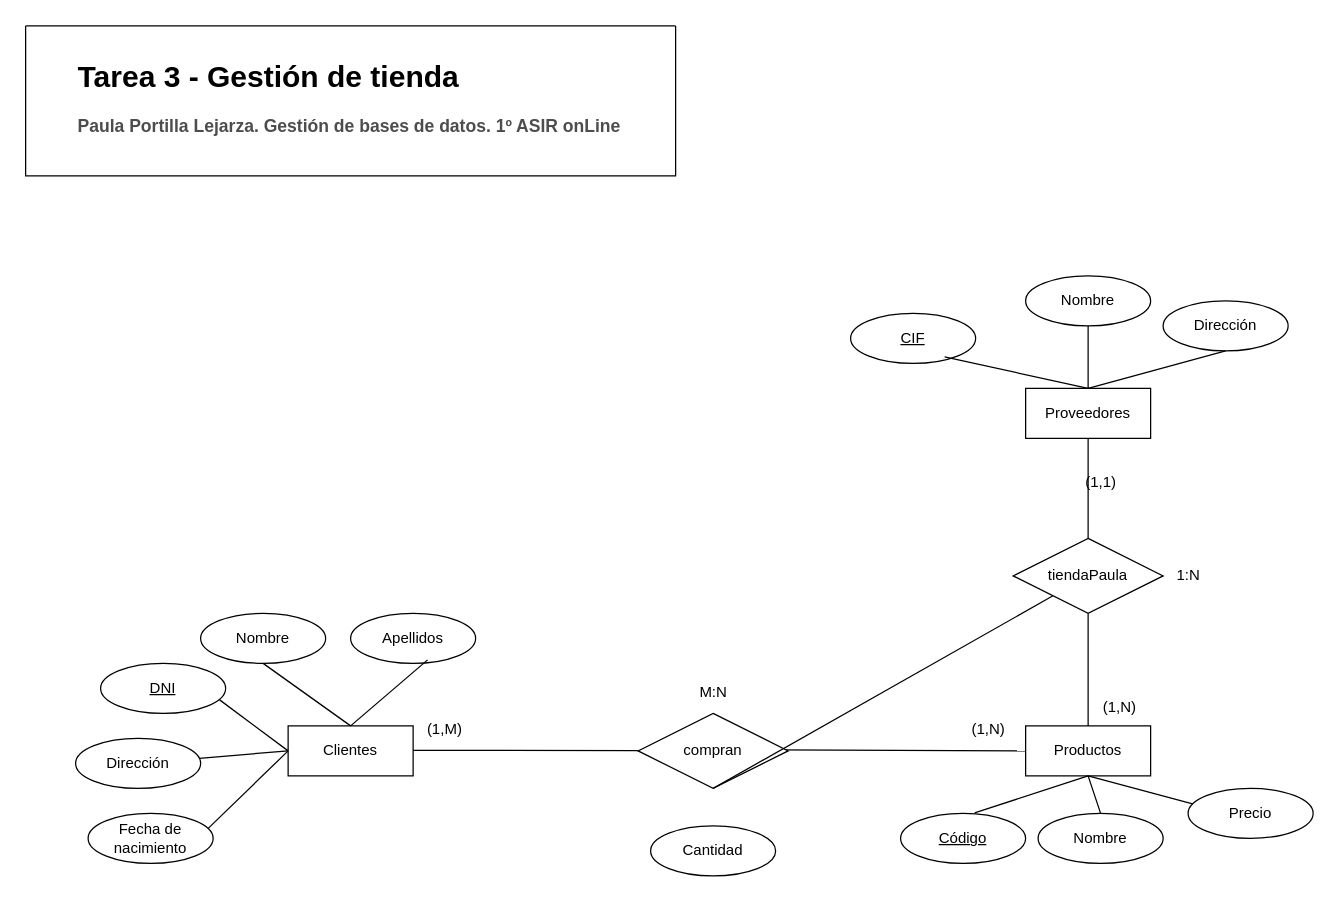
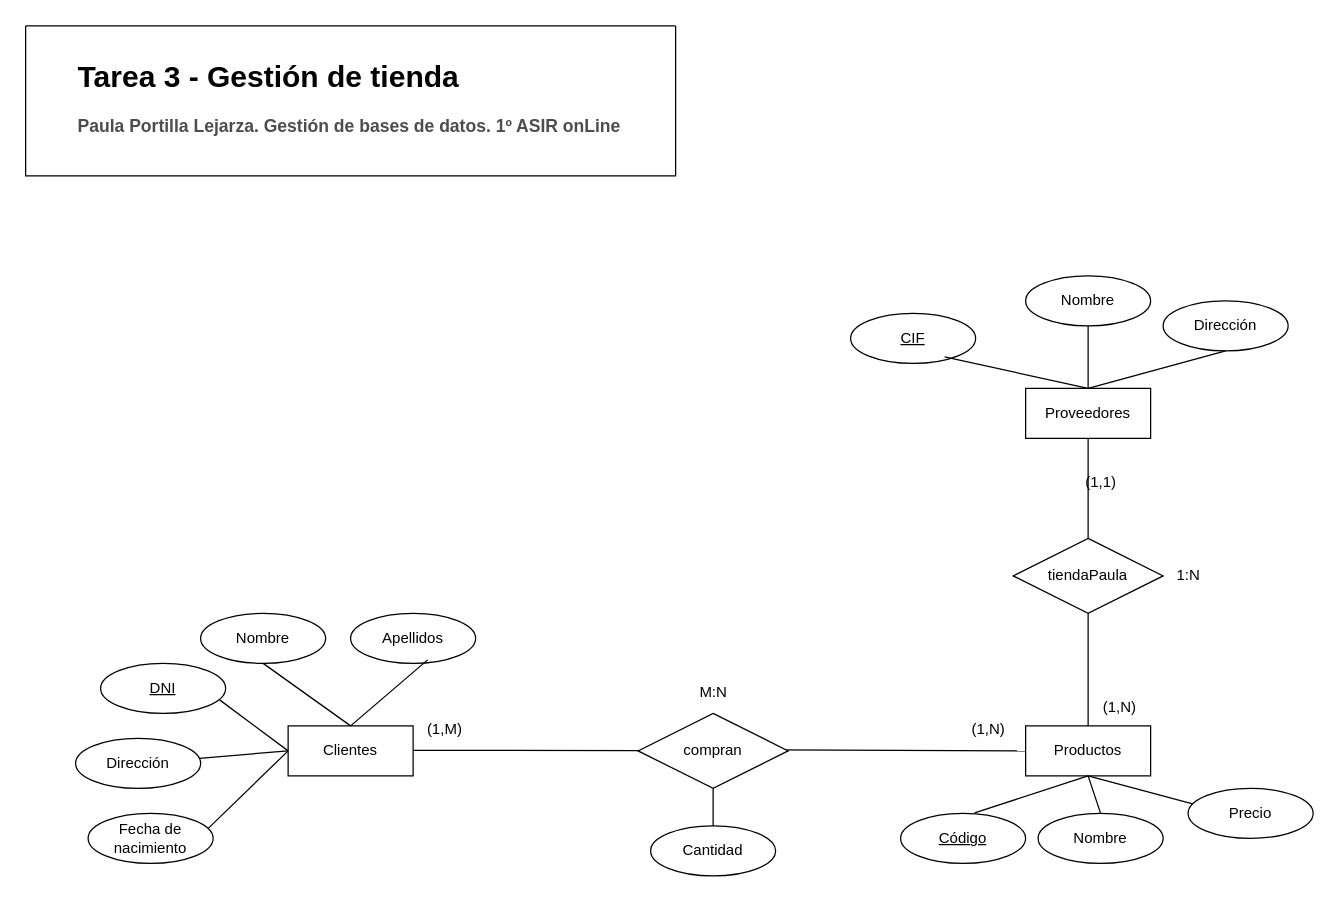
(883, 692) -> (713, 806)
